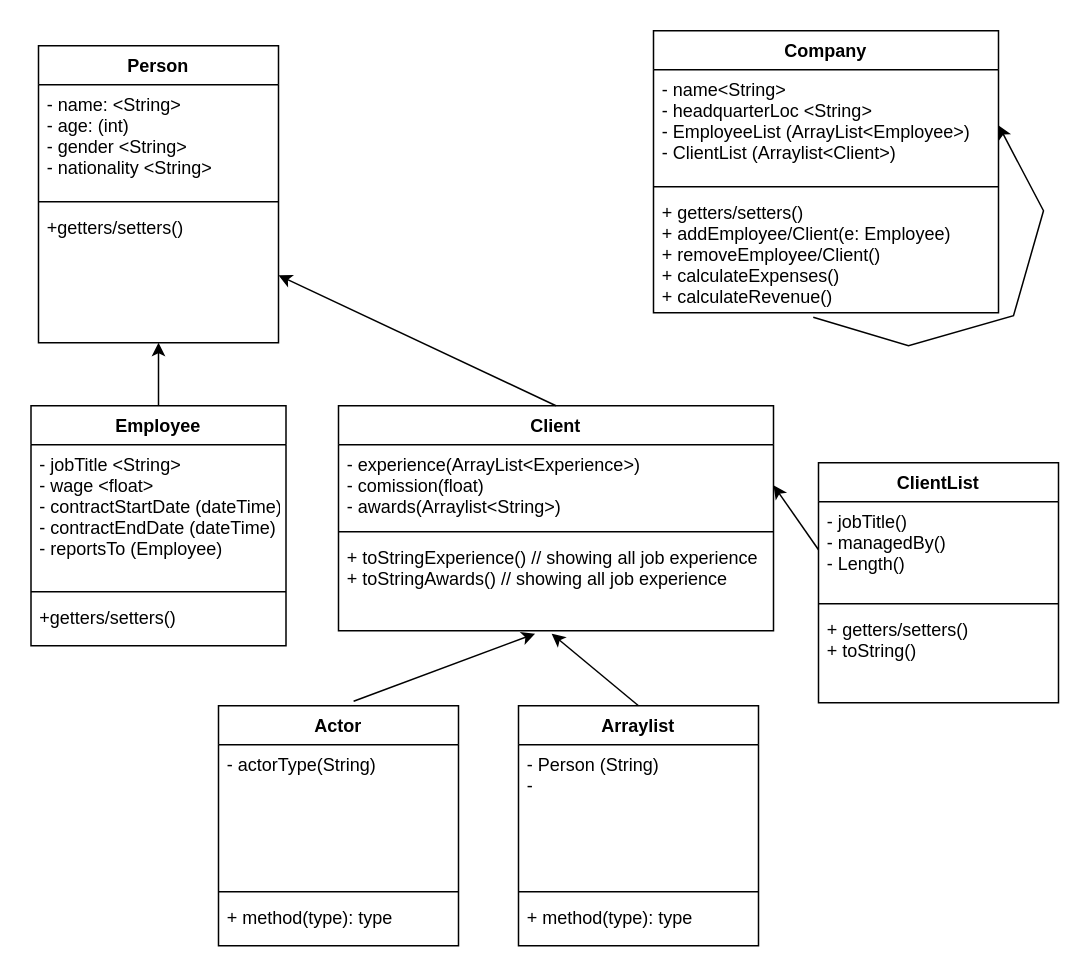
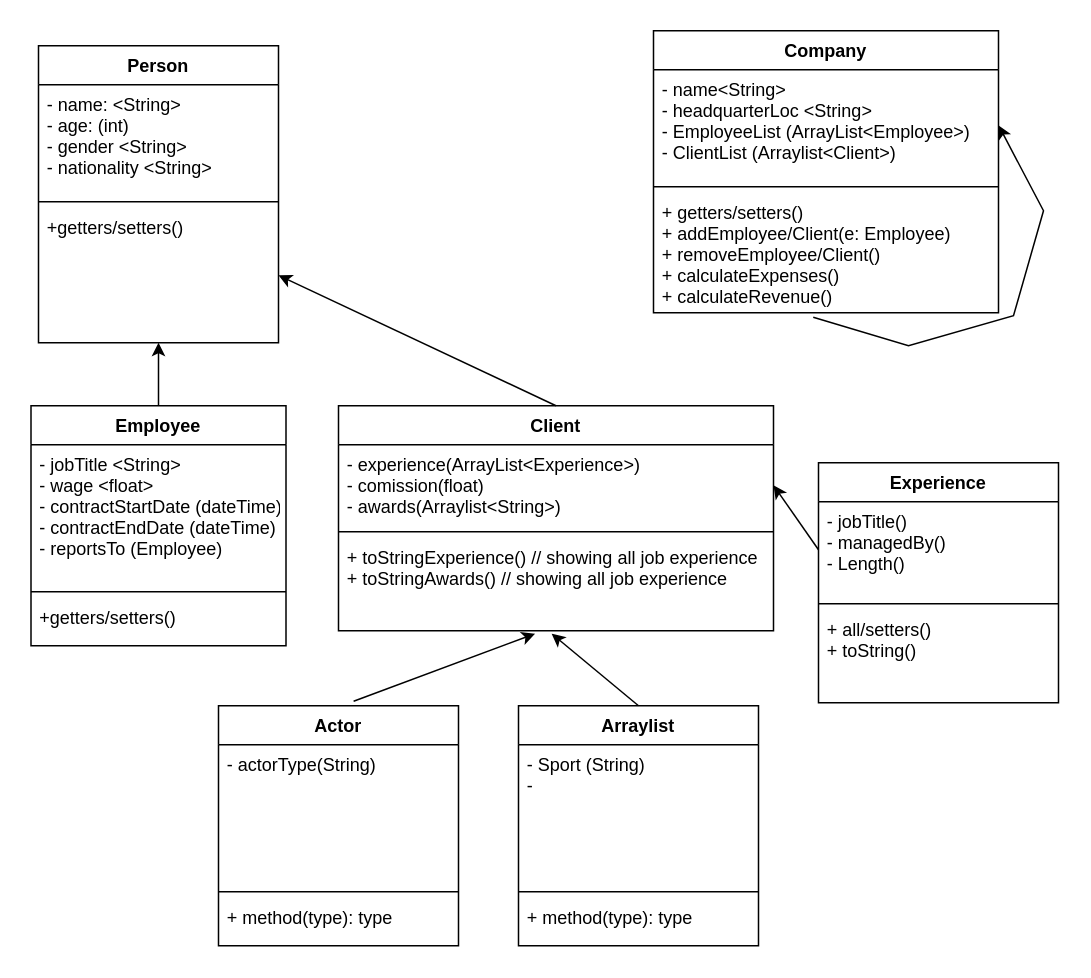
(938, 483) -> (938, 483)
(920, 630) -> (895, 630)
(605, 765) -> (600, 765)
